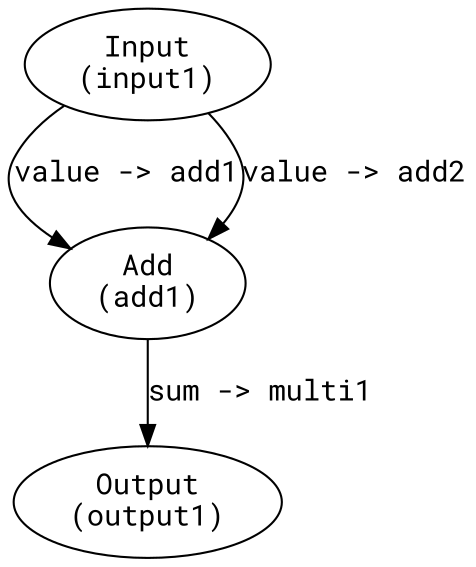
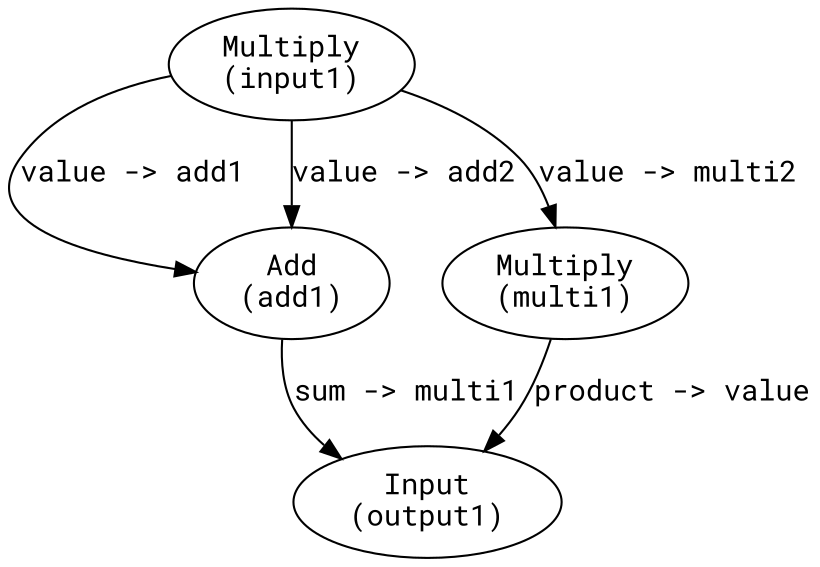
(148, 64) -> (292, 64)
none -> (565, 283)
(148, 502) -> (428, 502)
